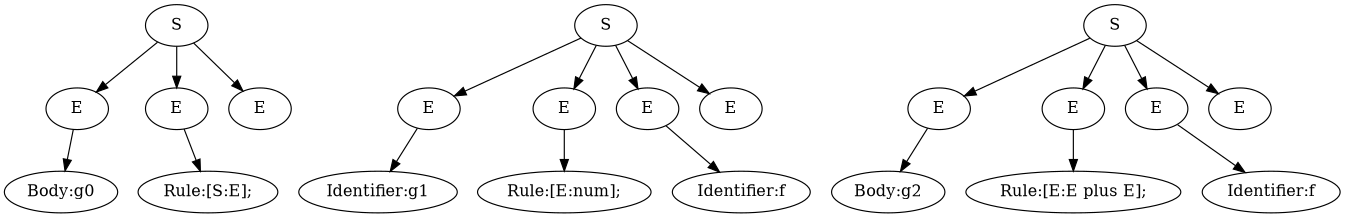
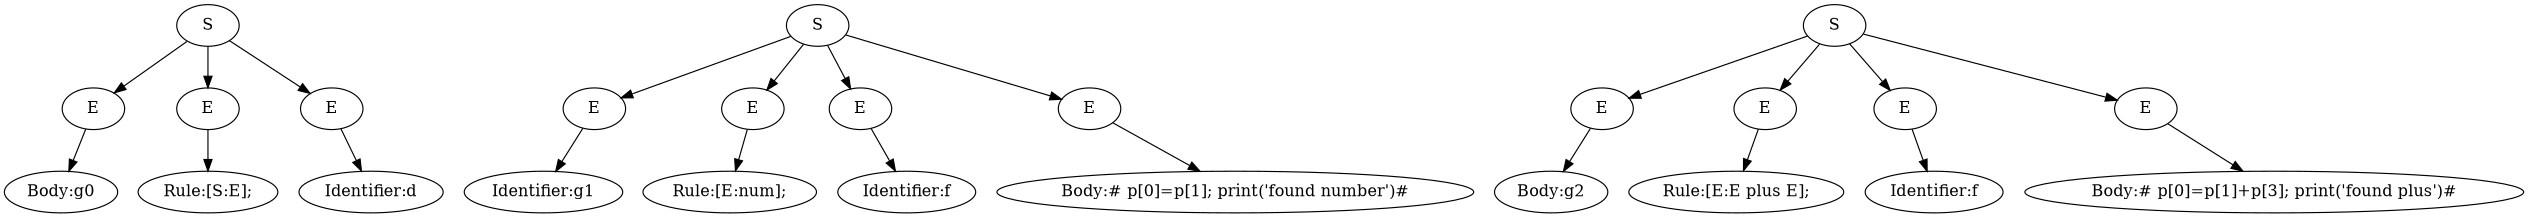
none -> (371, 192)
none -> (1235, 192)
none -> (2274, 192)
